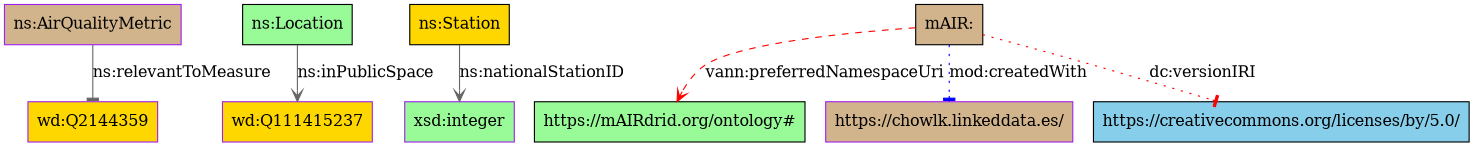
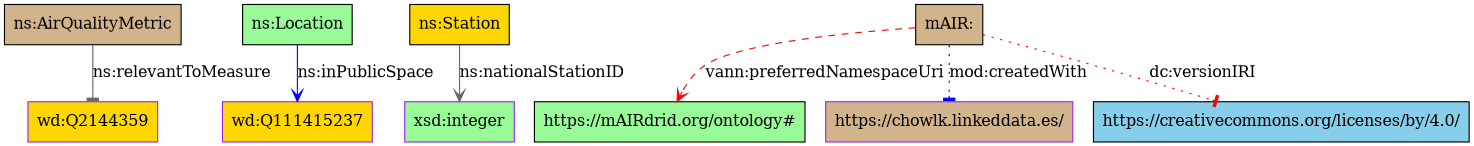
(93, 25) -> (93, 25)
(297, 68) -> (297, 68)
(1281, 122) -> (1281, 122)
